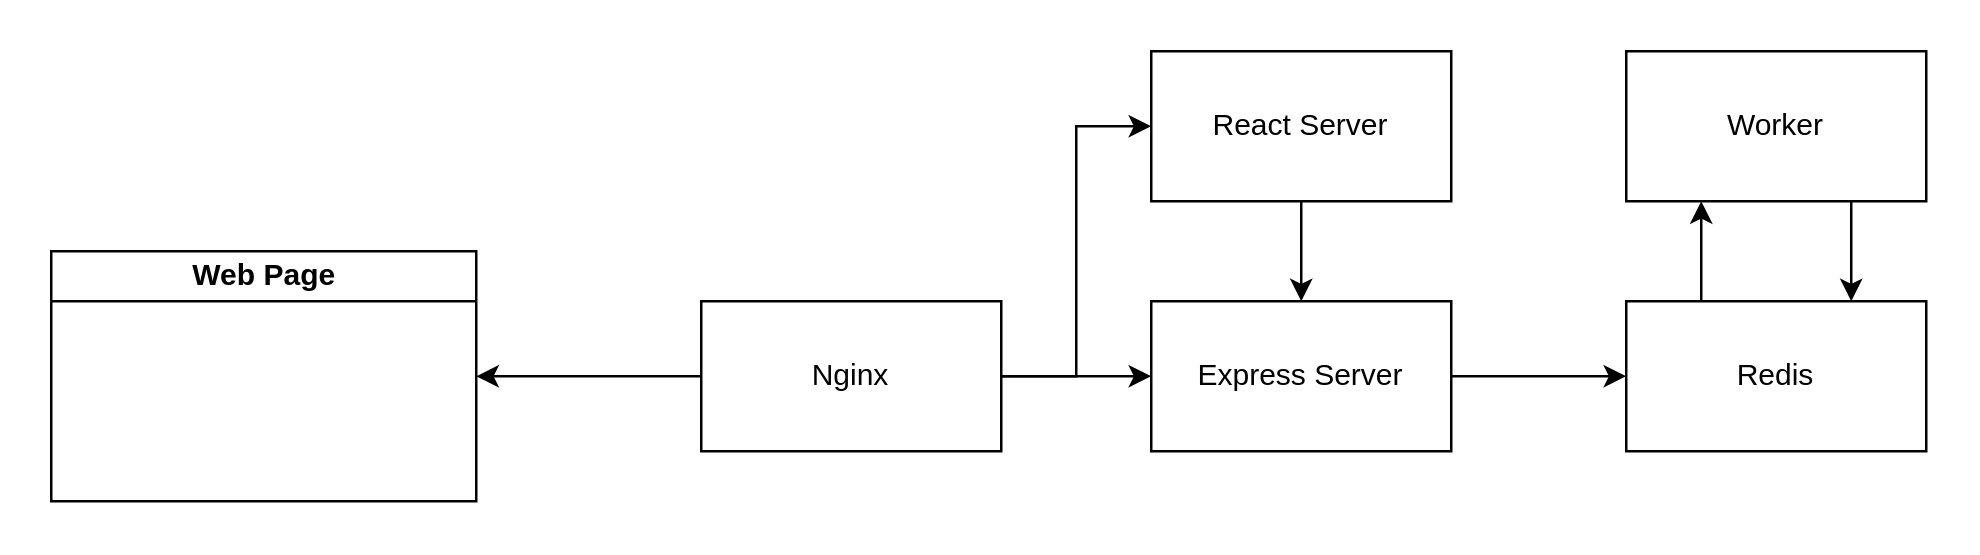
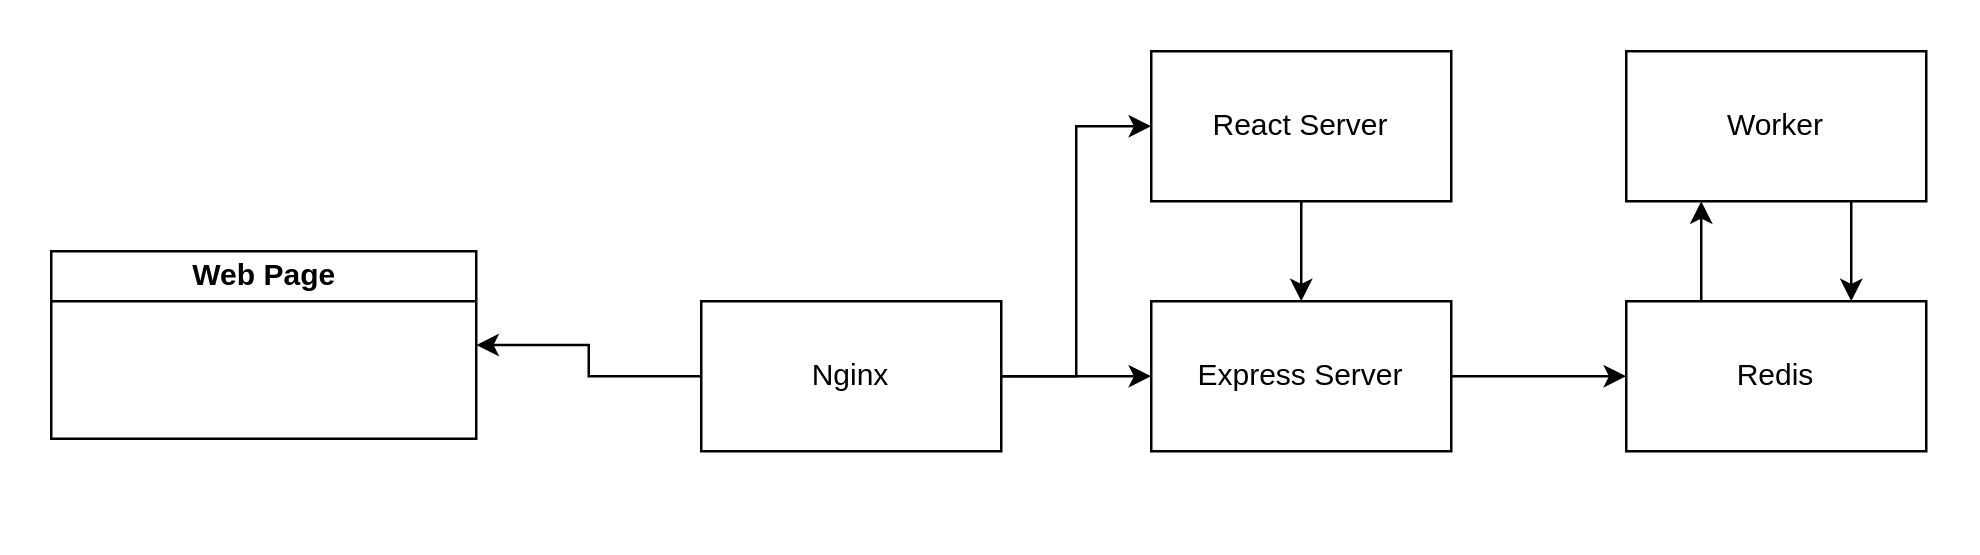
(264, 376) -> (264, 345)
